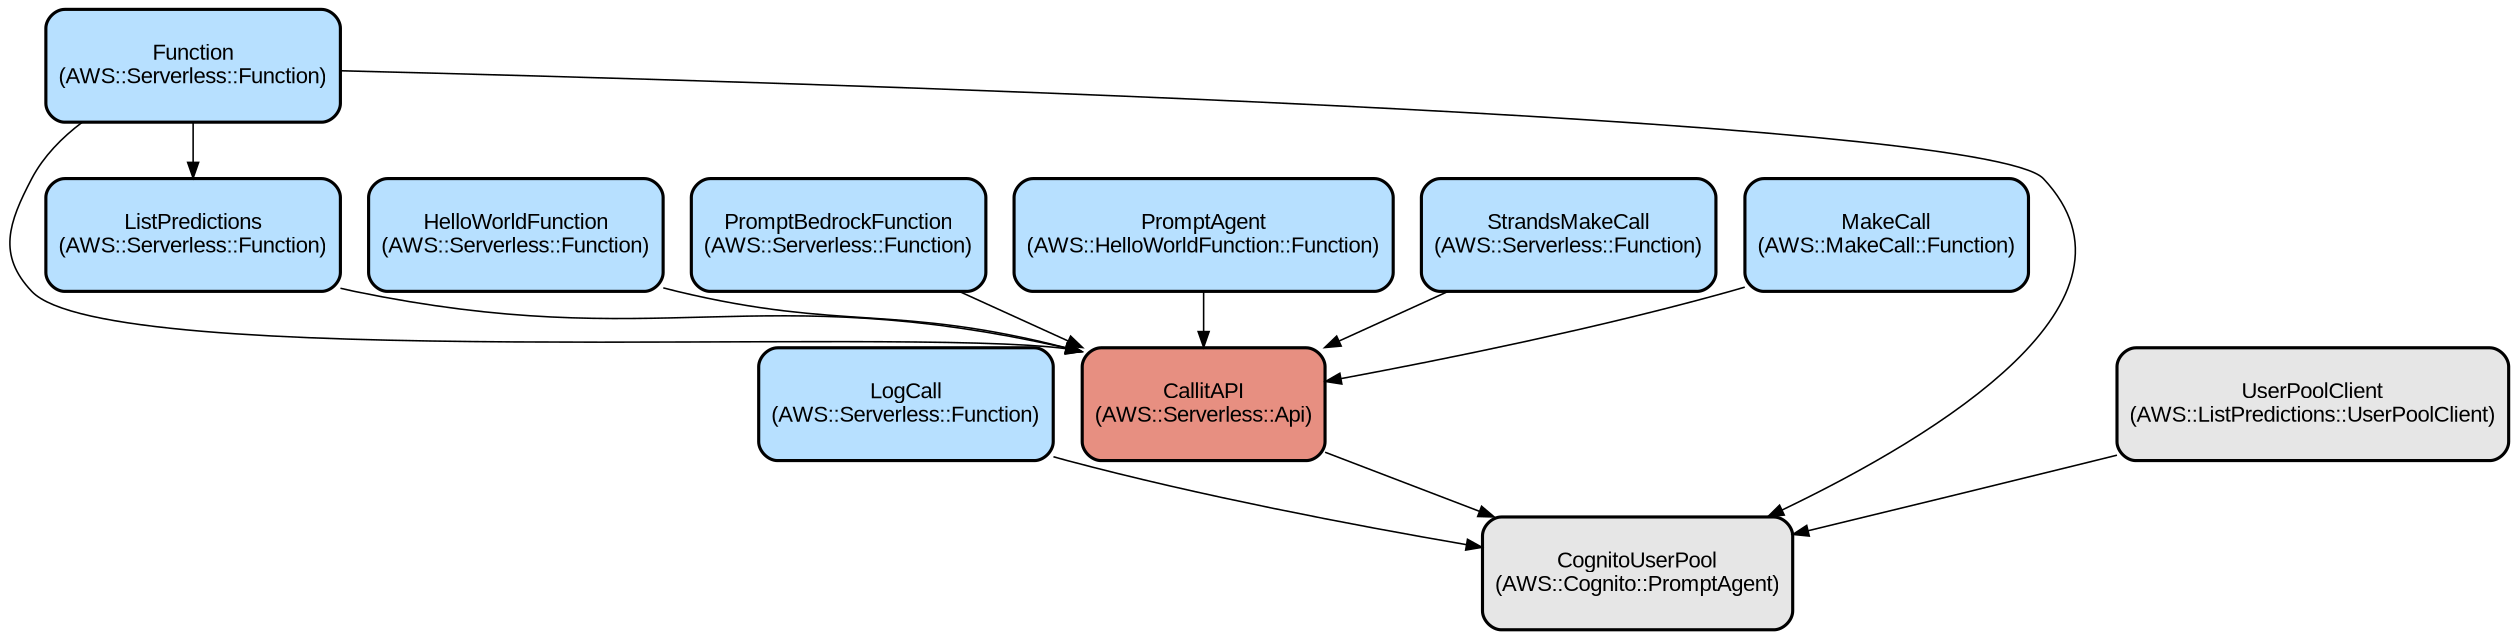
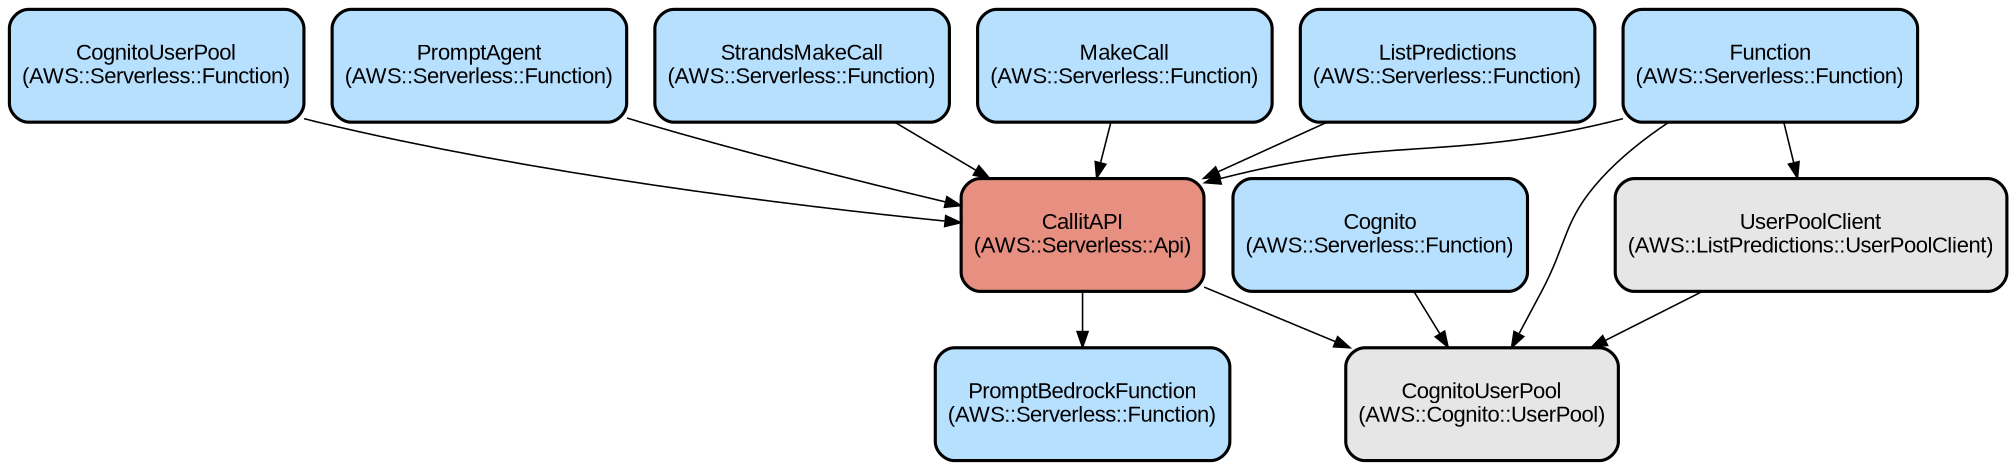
(193, 142) -> (1789, 142)
(516, 235) -> (157, 66)
(1204, 235) -> (479, 66)
(1887, 235) -> (1125, 66)
(1014, 316) -> (1083, 311)
(906, 404) -> (1380, 235)
(1638, 573) -> (1482, 404)
